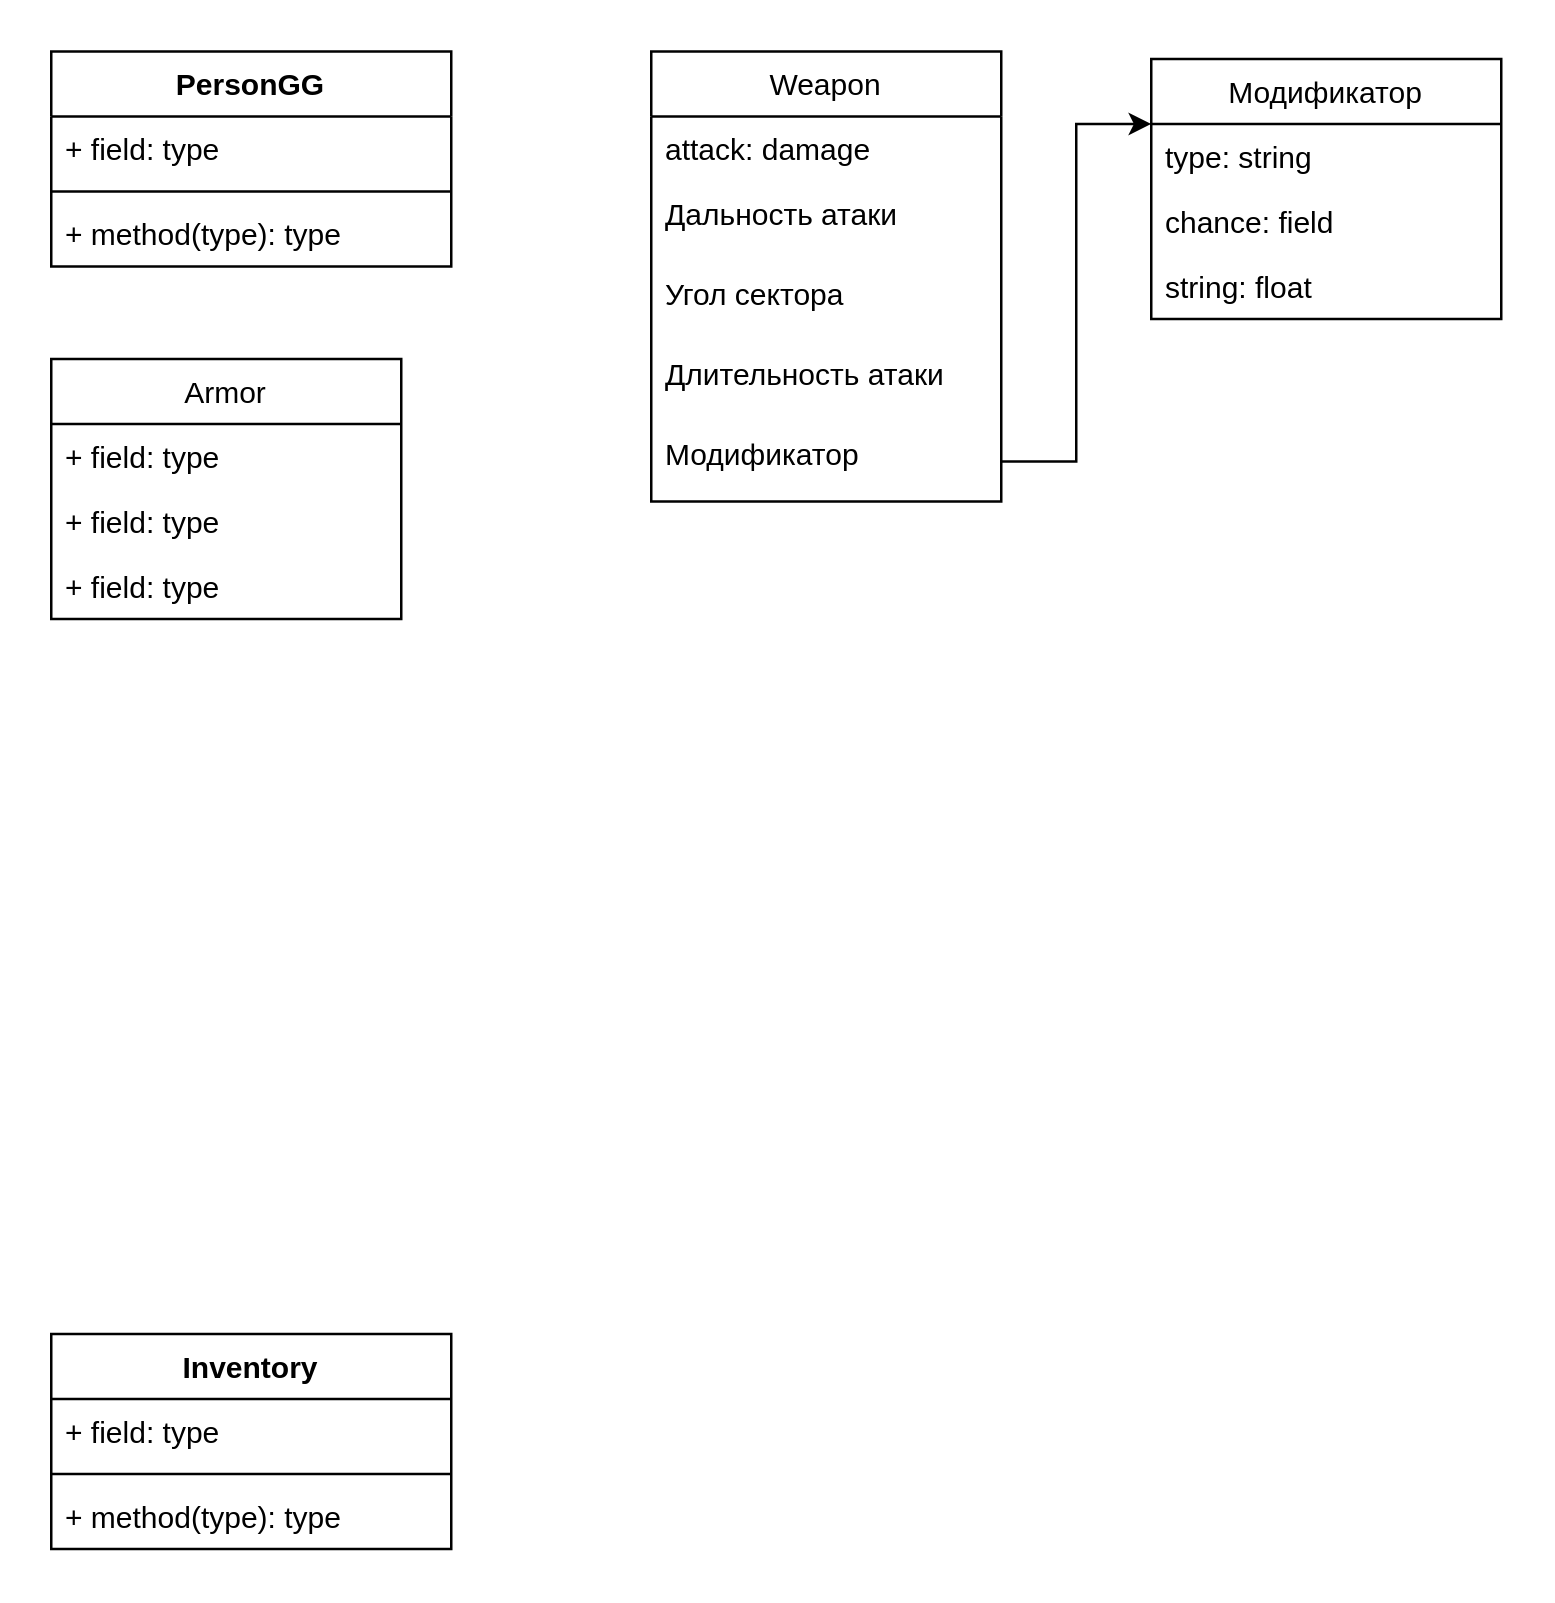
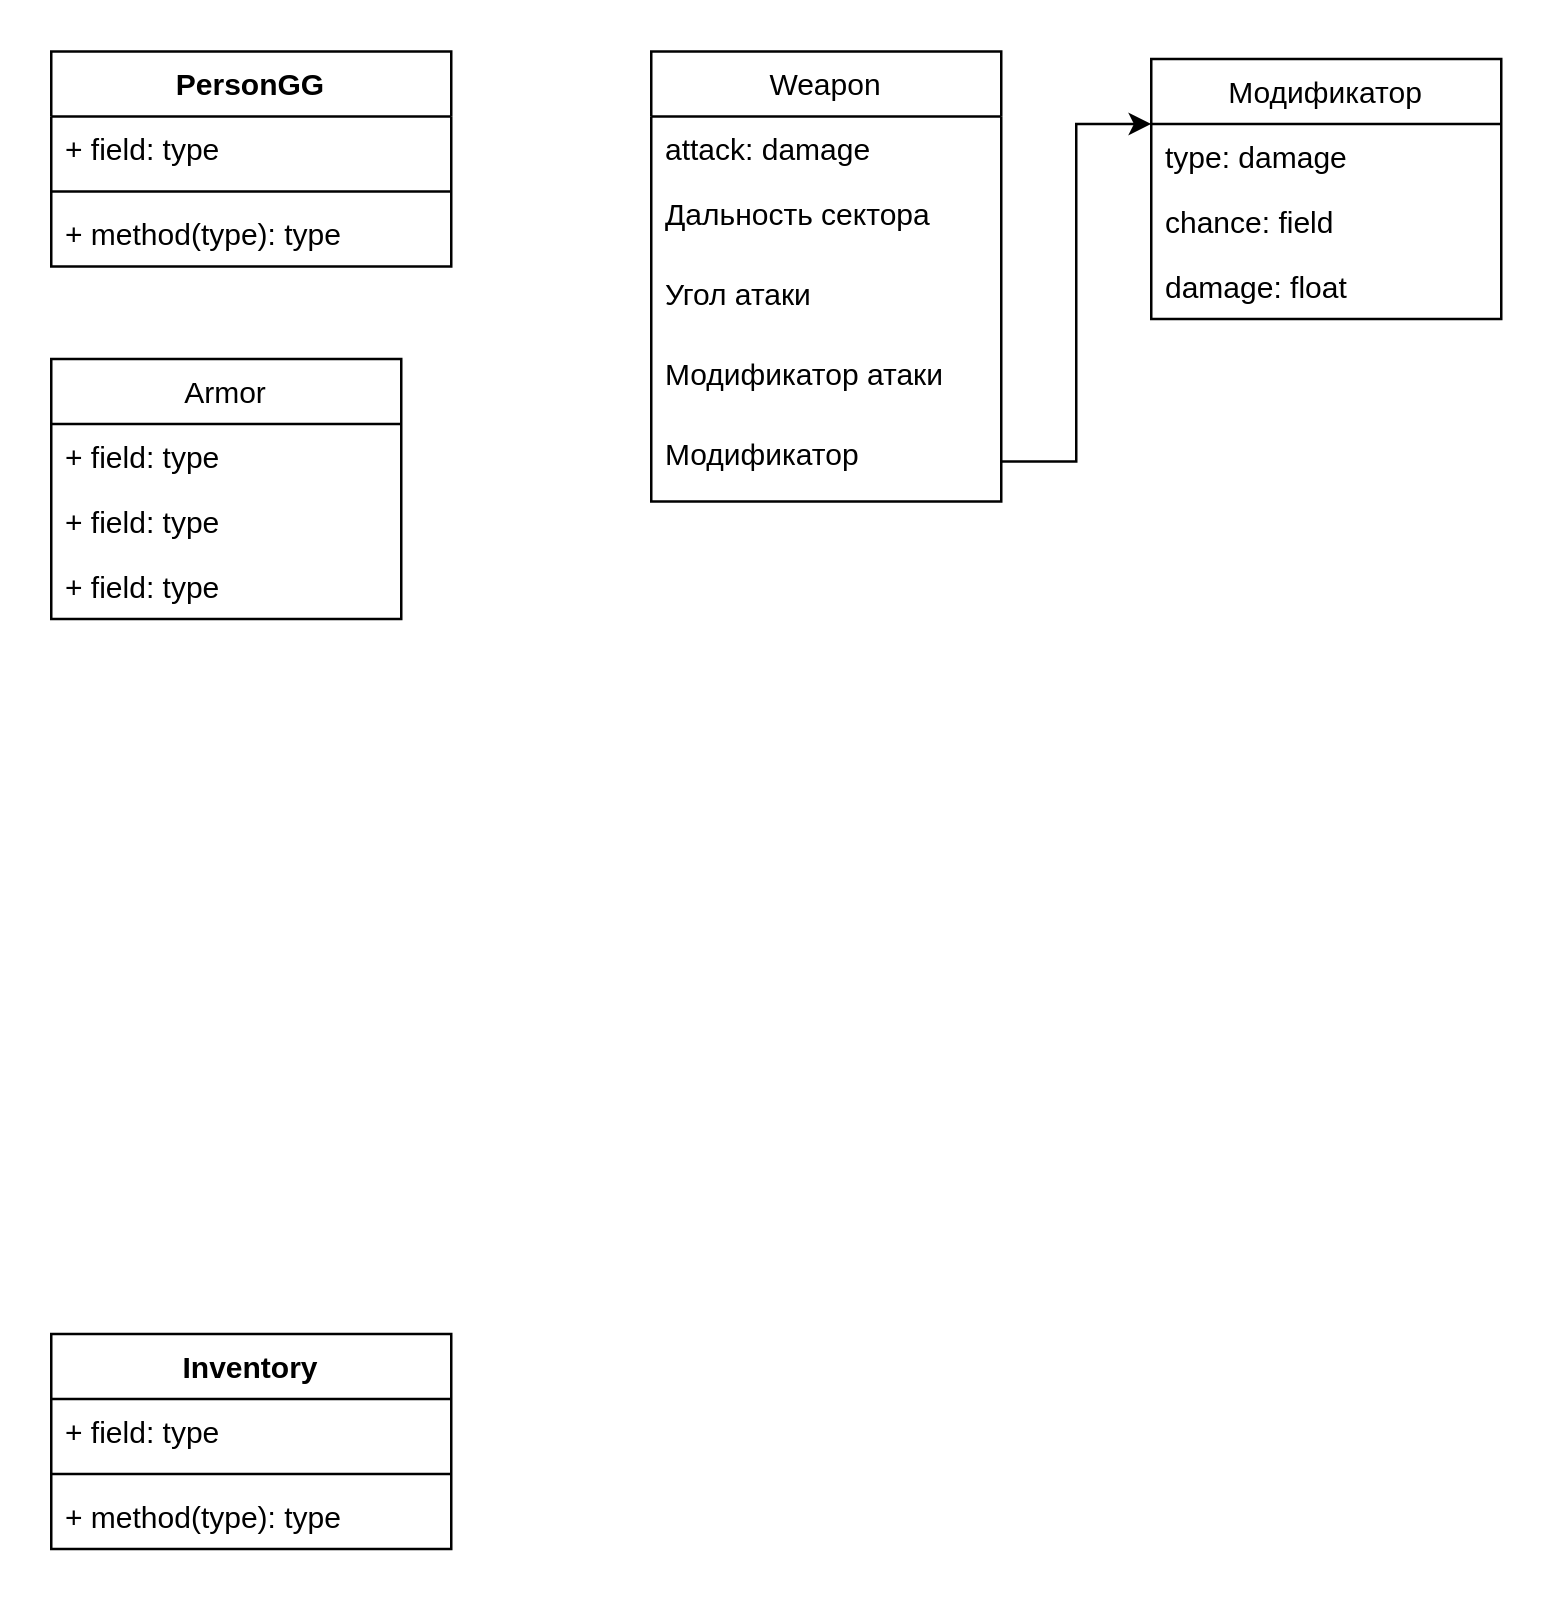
(1254, 158) -> (1258, 158)
(787, 215) -> (804, 215)
(1259, 288) -> (1263, 288)
(762, 295) -> (745, 295)
(812, 375) -> (804, 375)
